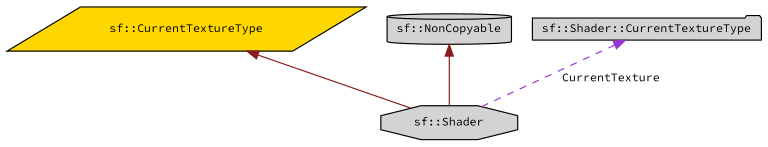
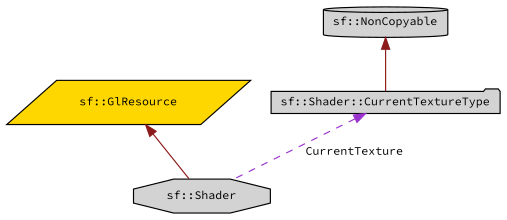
(187, 29) -> (129, 102)
(449, 81) -> (386, 70)
